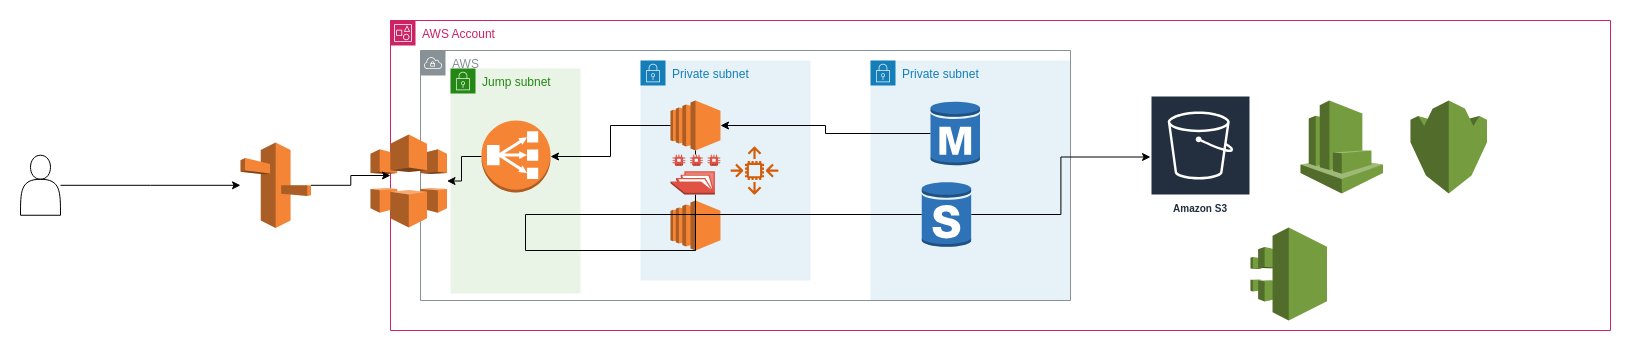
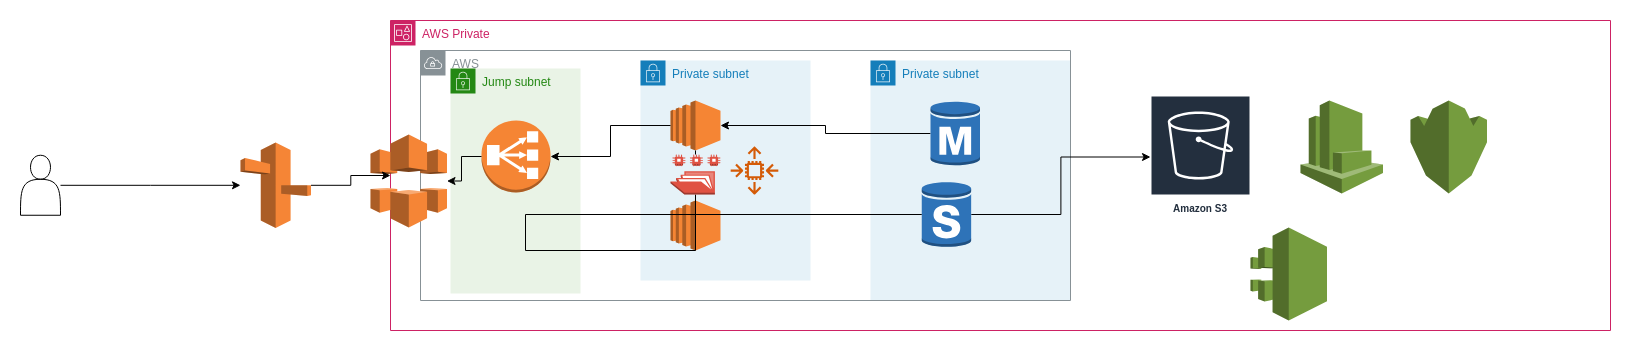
(458, 35) -> (456, 35)
